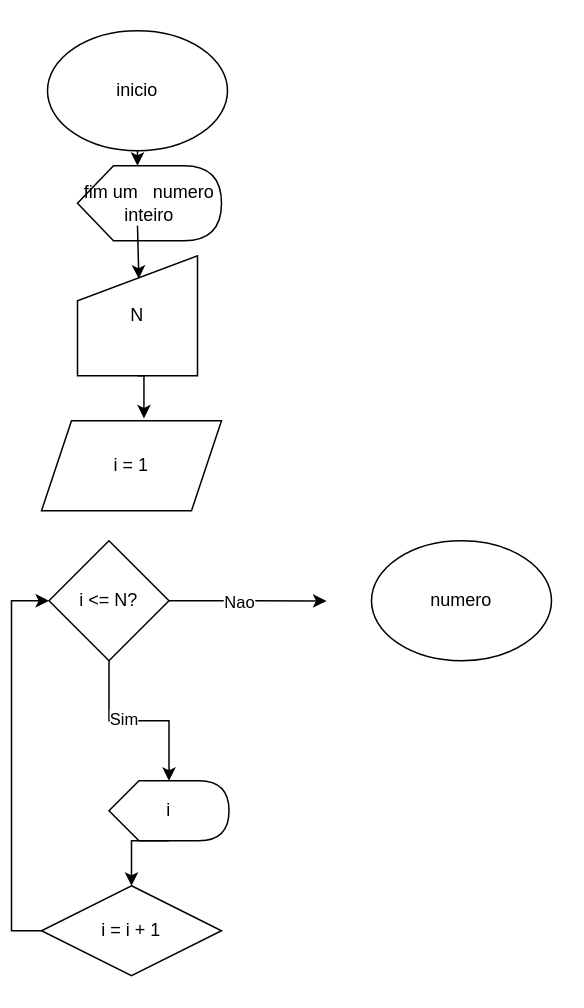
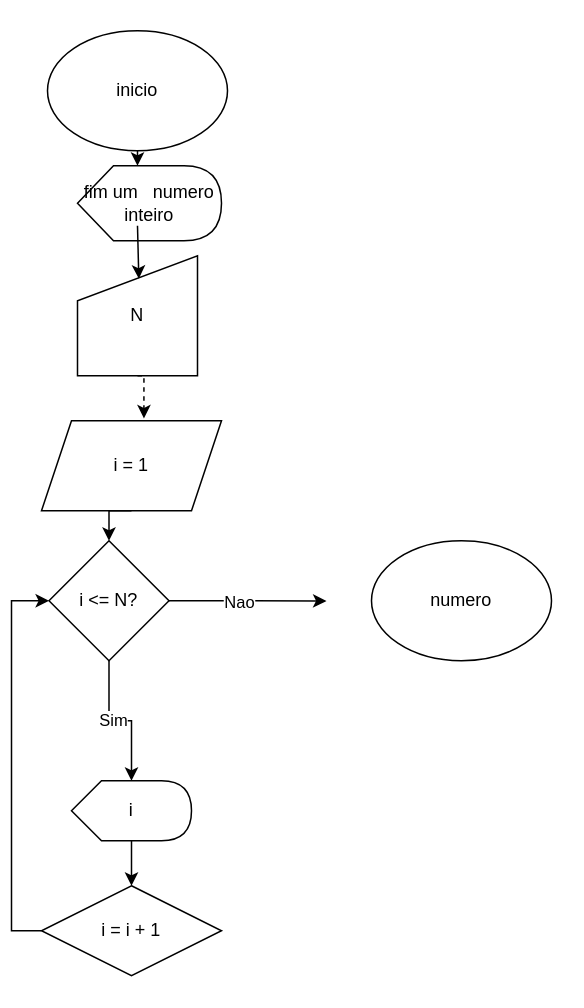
(144, 390) -> (144, 390)
none -> (109, 520)
(169, 811) -> (131, 811)
